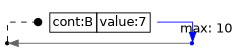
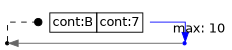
(123, 22) -> (120, 22)
